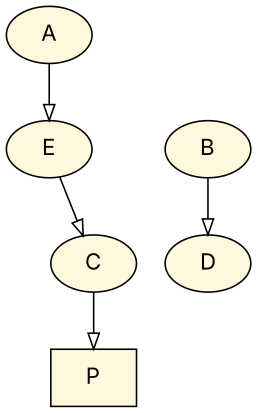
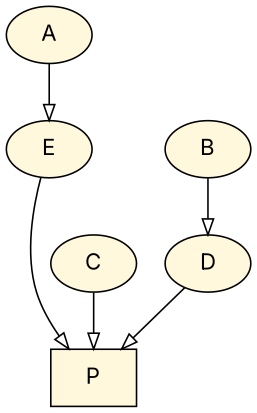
(68, 199) -> (31, 259)
none -> (159, 313)
